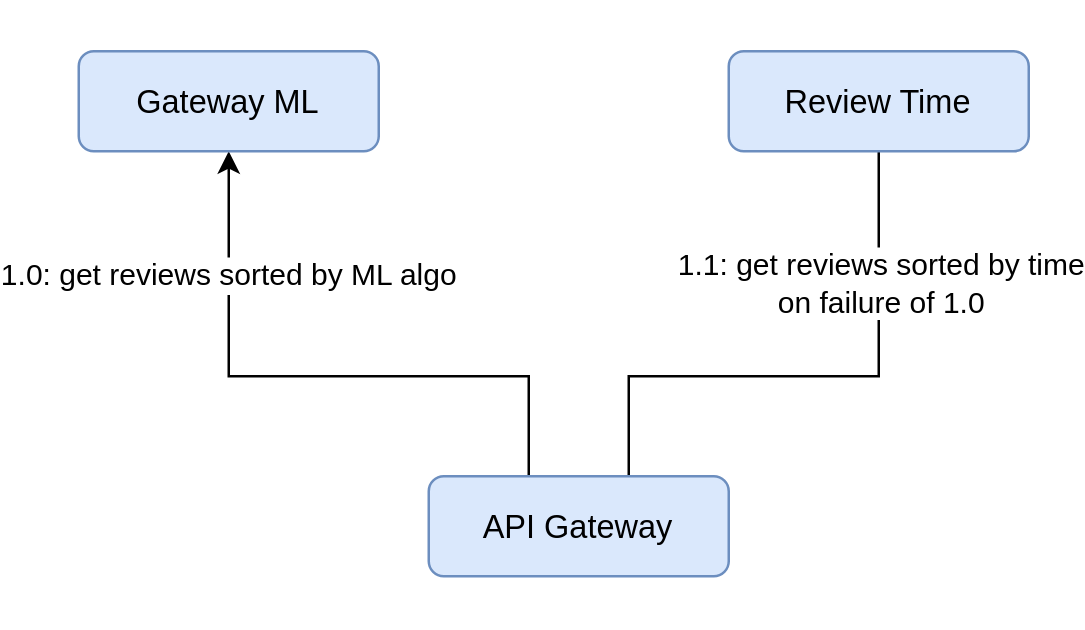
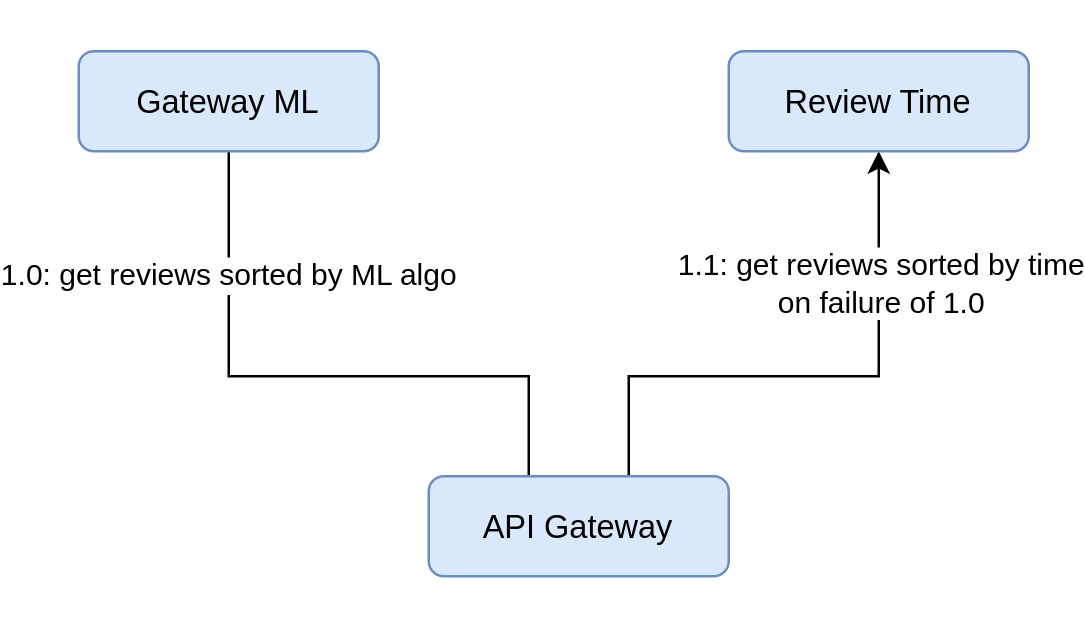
(879, 162) -> (879, 169)
(229, 169) -> (229, 162)
